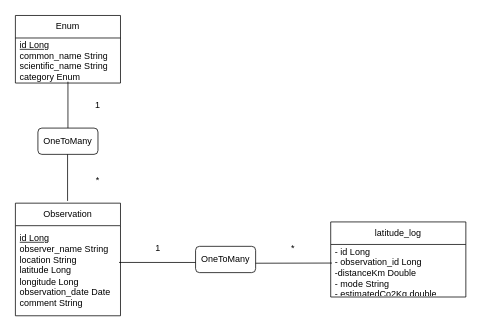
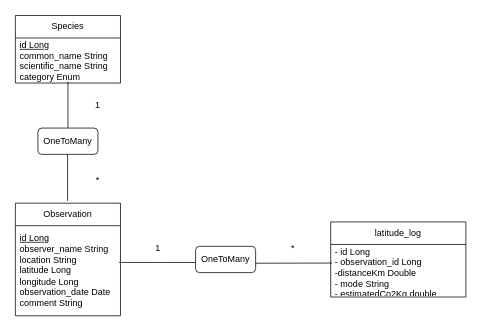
(68, 27) -> (68, 27)
